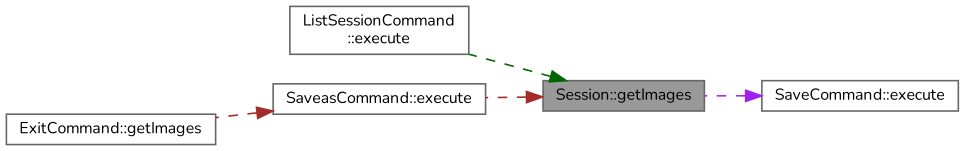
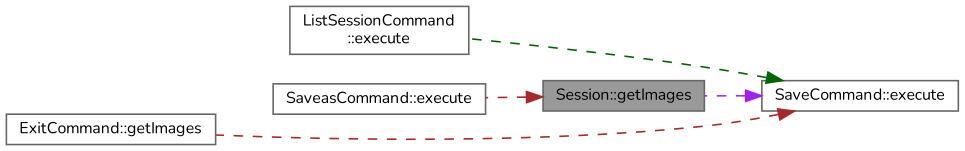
(510, 65) -> (618, 55)
(236, 115) -> (498, 138)
